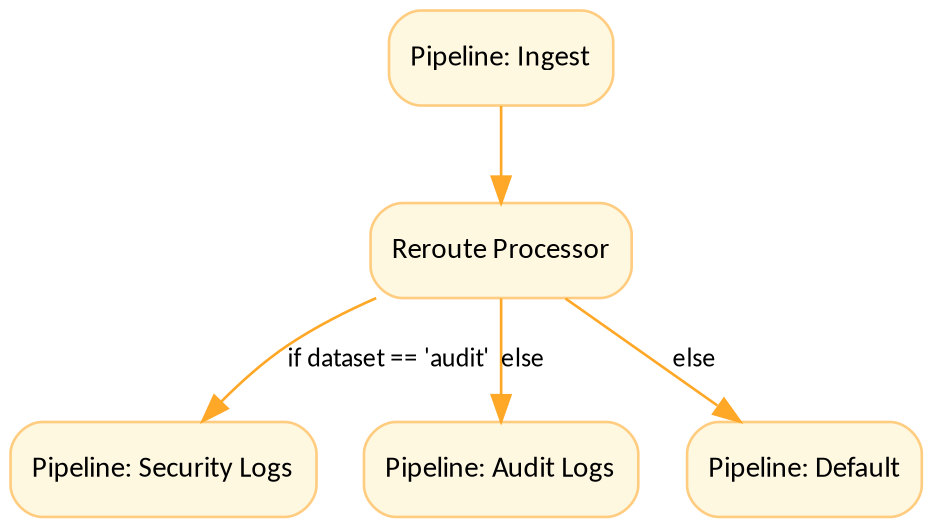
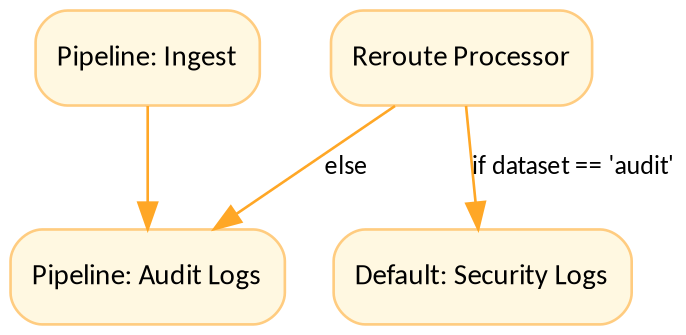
(501, 141) -> (148, 154)
(164, 469) -> (483, 277)
(804, 469) -> none
